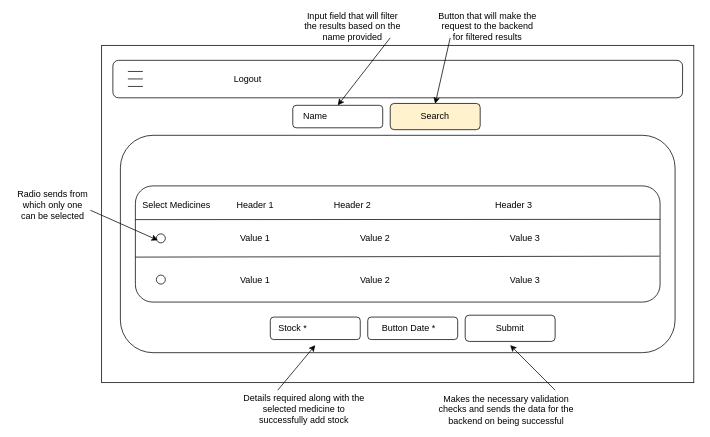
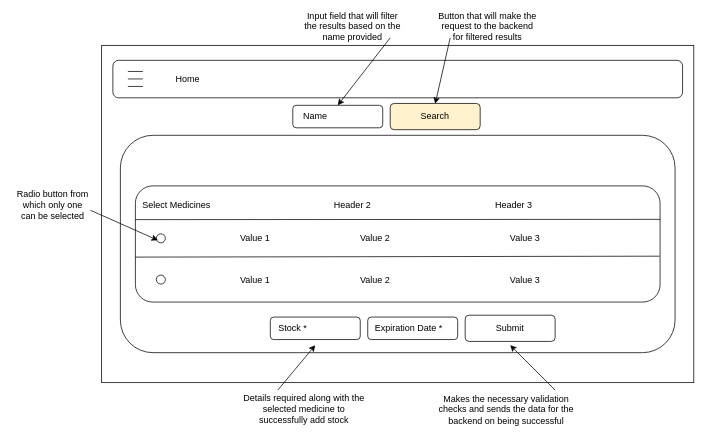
none -> (188, 79)
(248, 79) -> none
(53, 205) -> (53, 205)
(255, 205) -> none
(409, 329) -> (409, 329)
